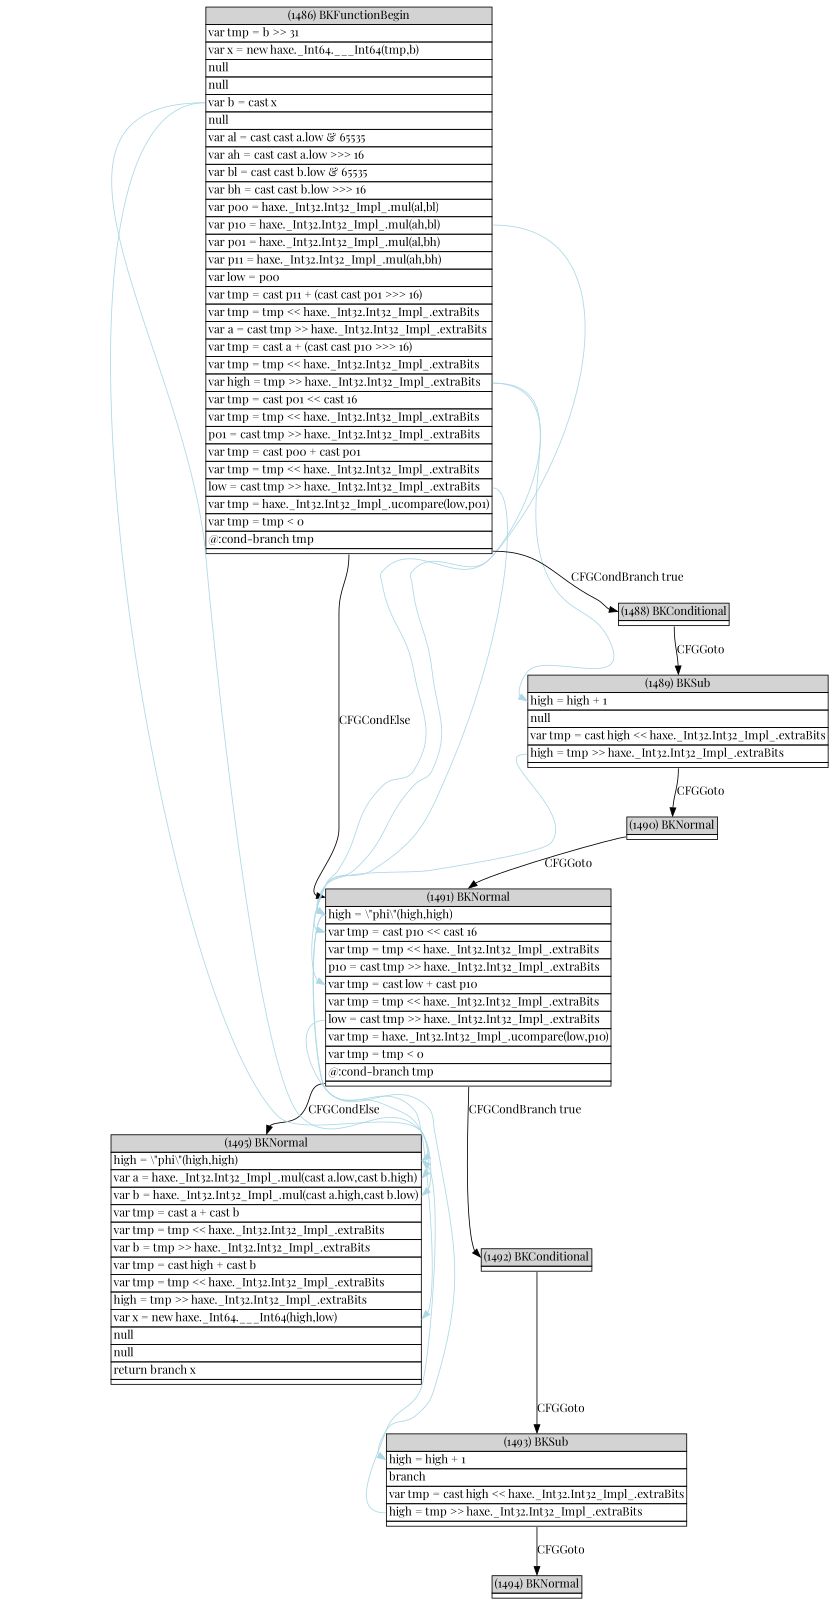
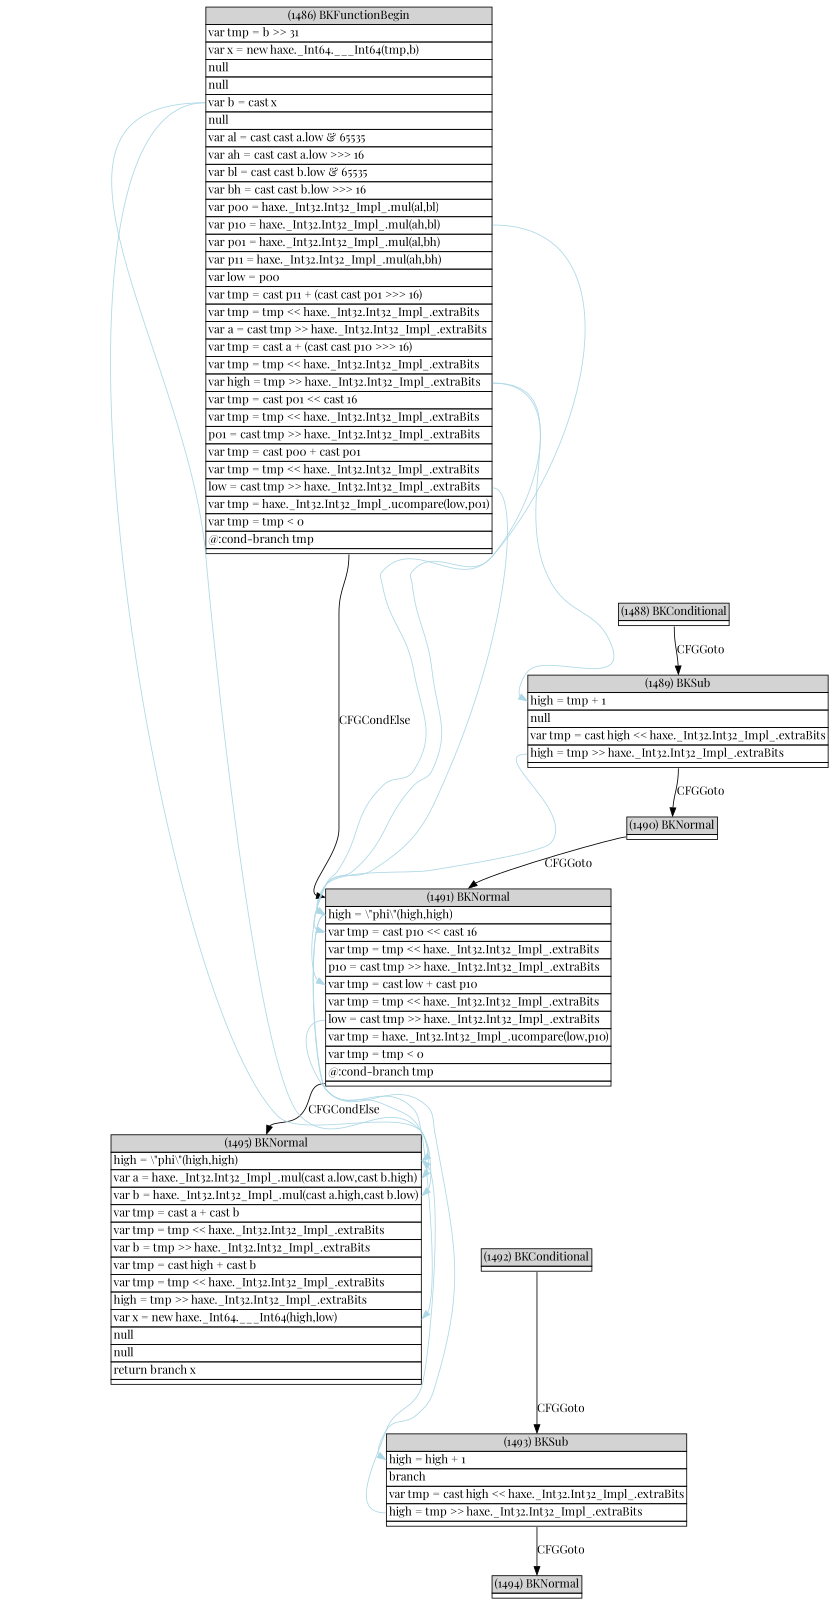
(555, 572) -> none
(569, 701) -> (568, 701)
(467, 1169) -> none
